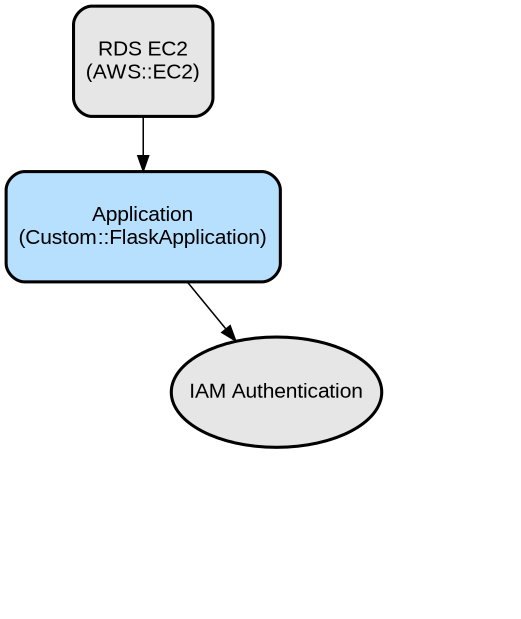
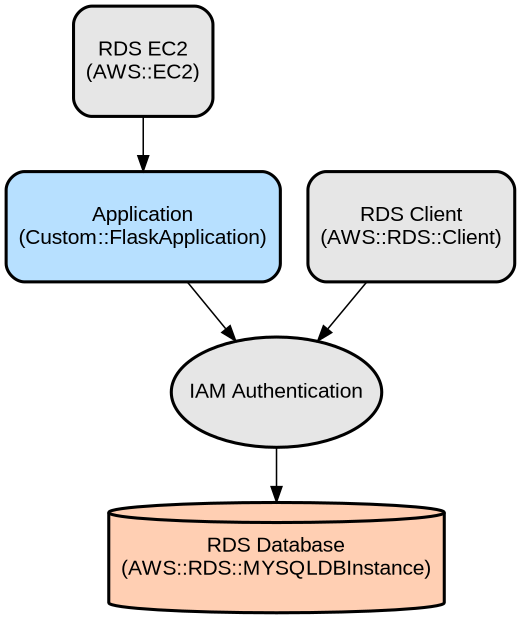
none -> (411, 227)
none -> (277, 558)
